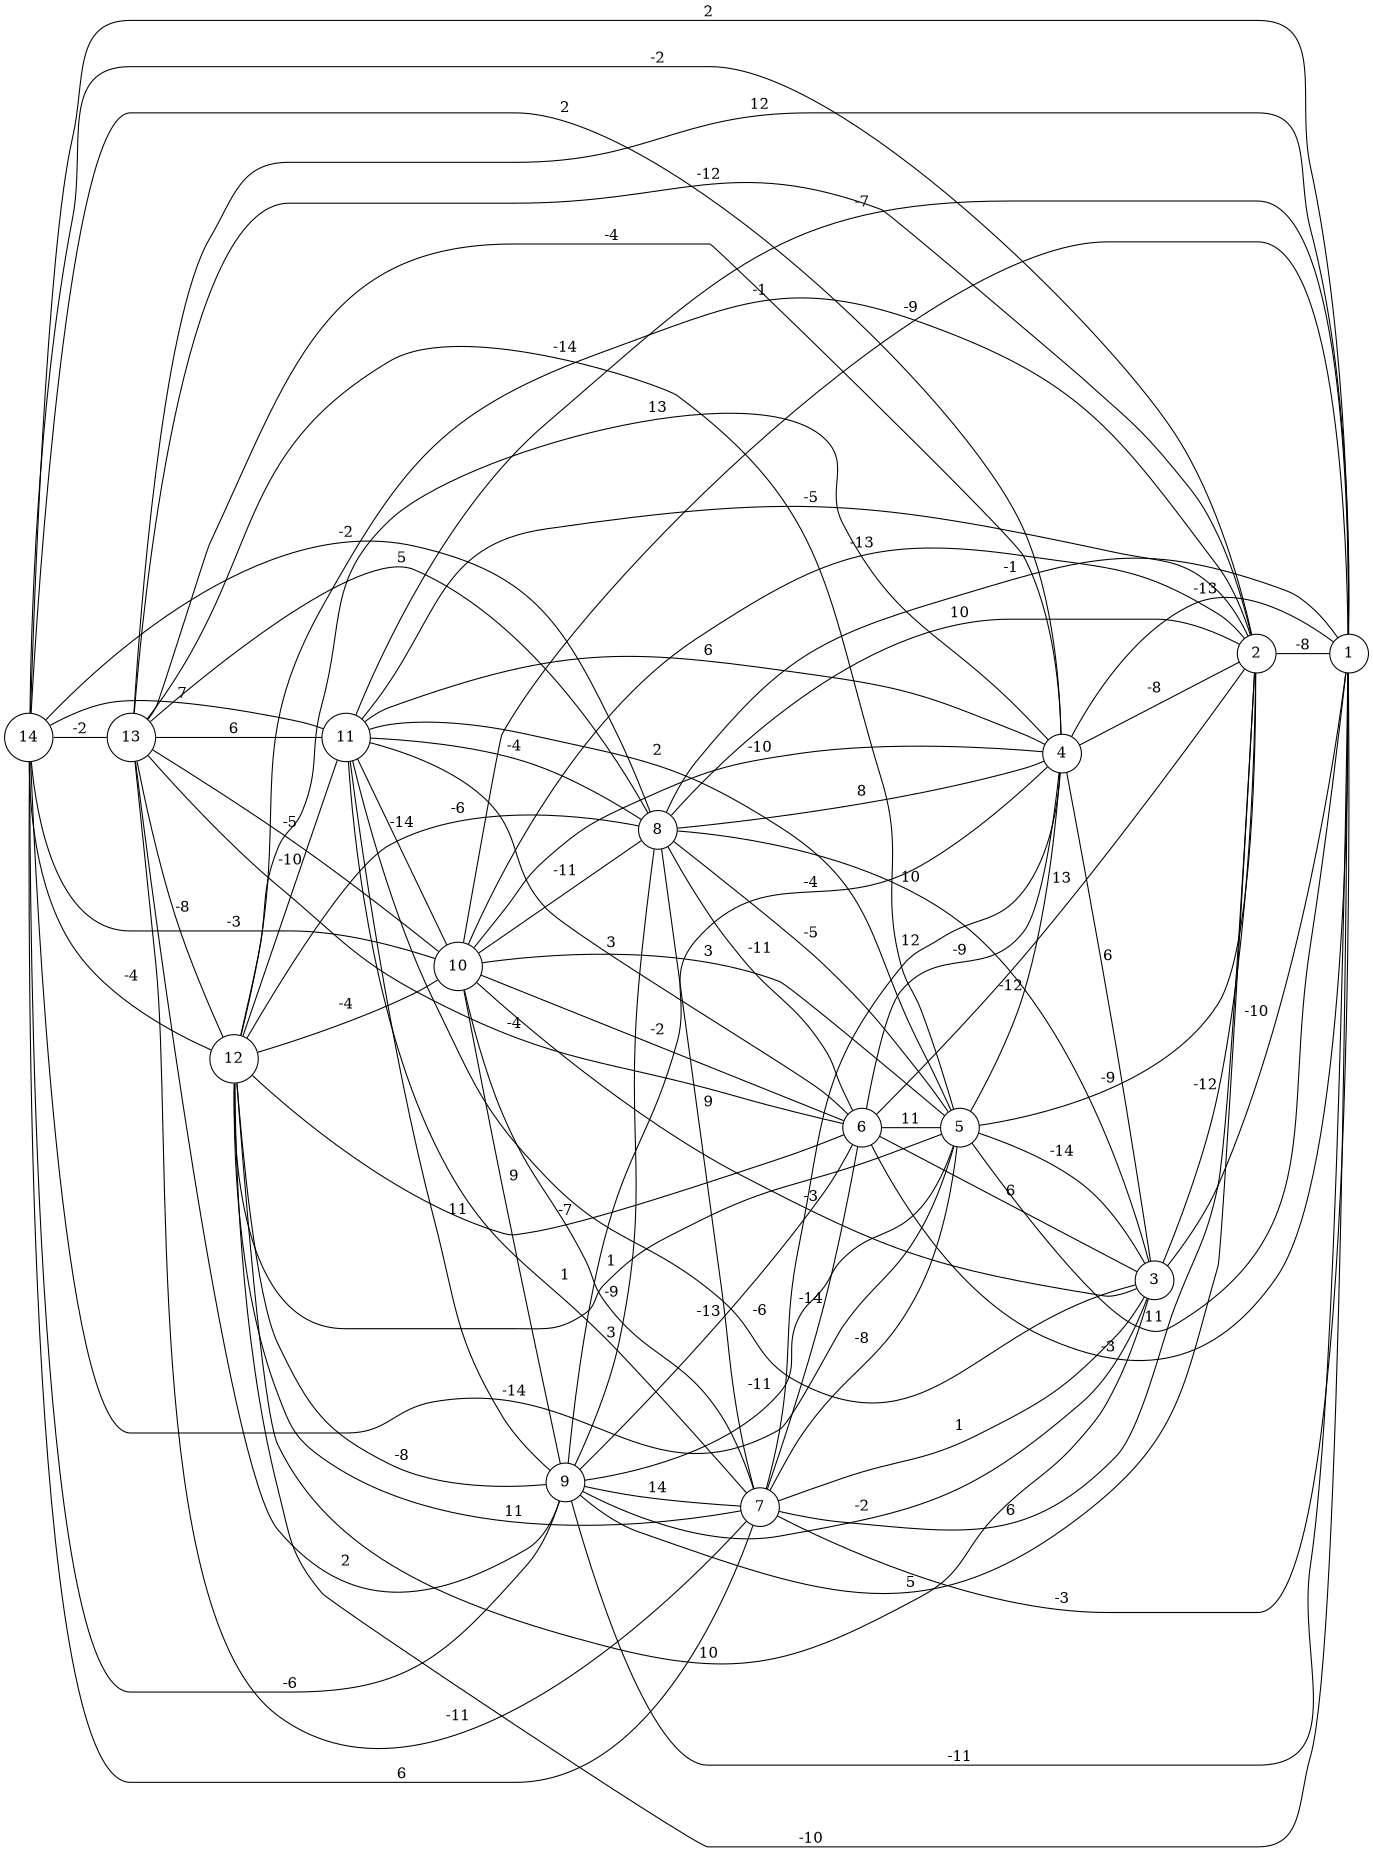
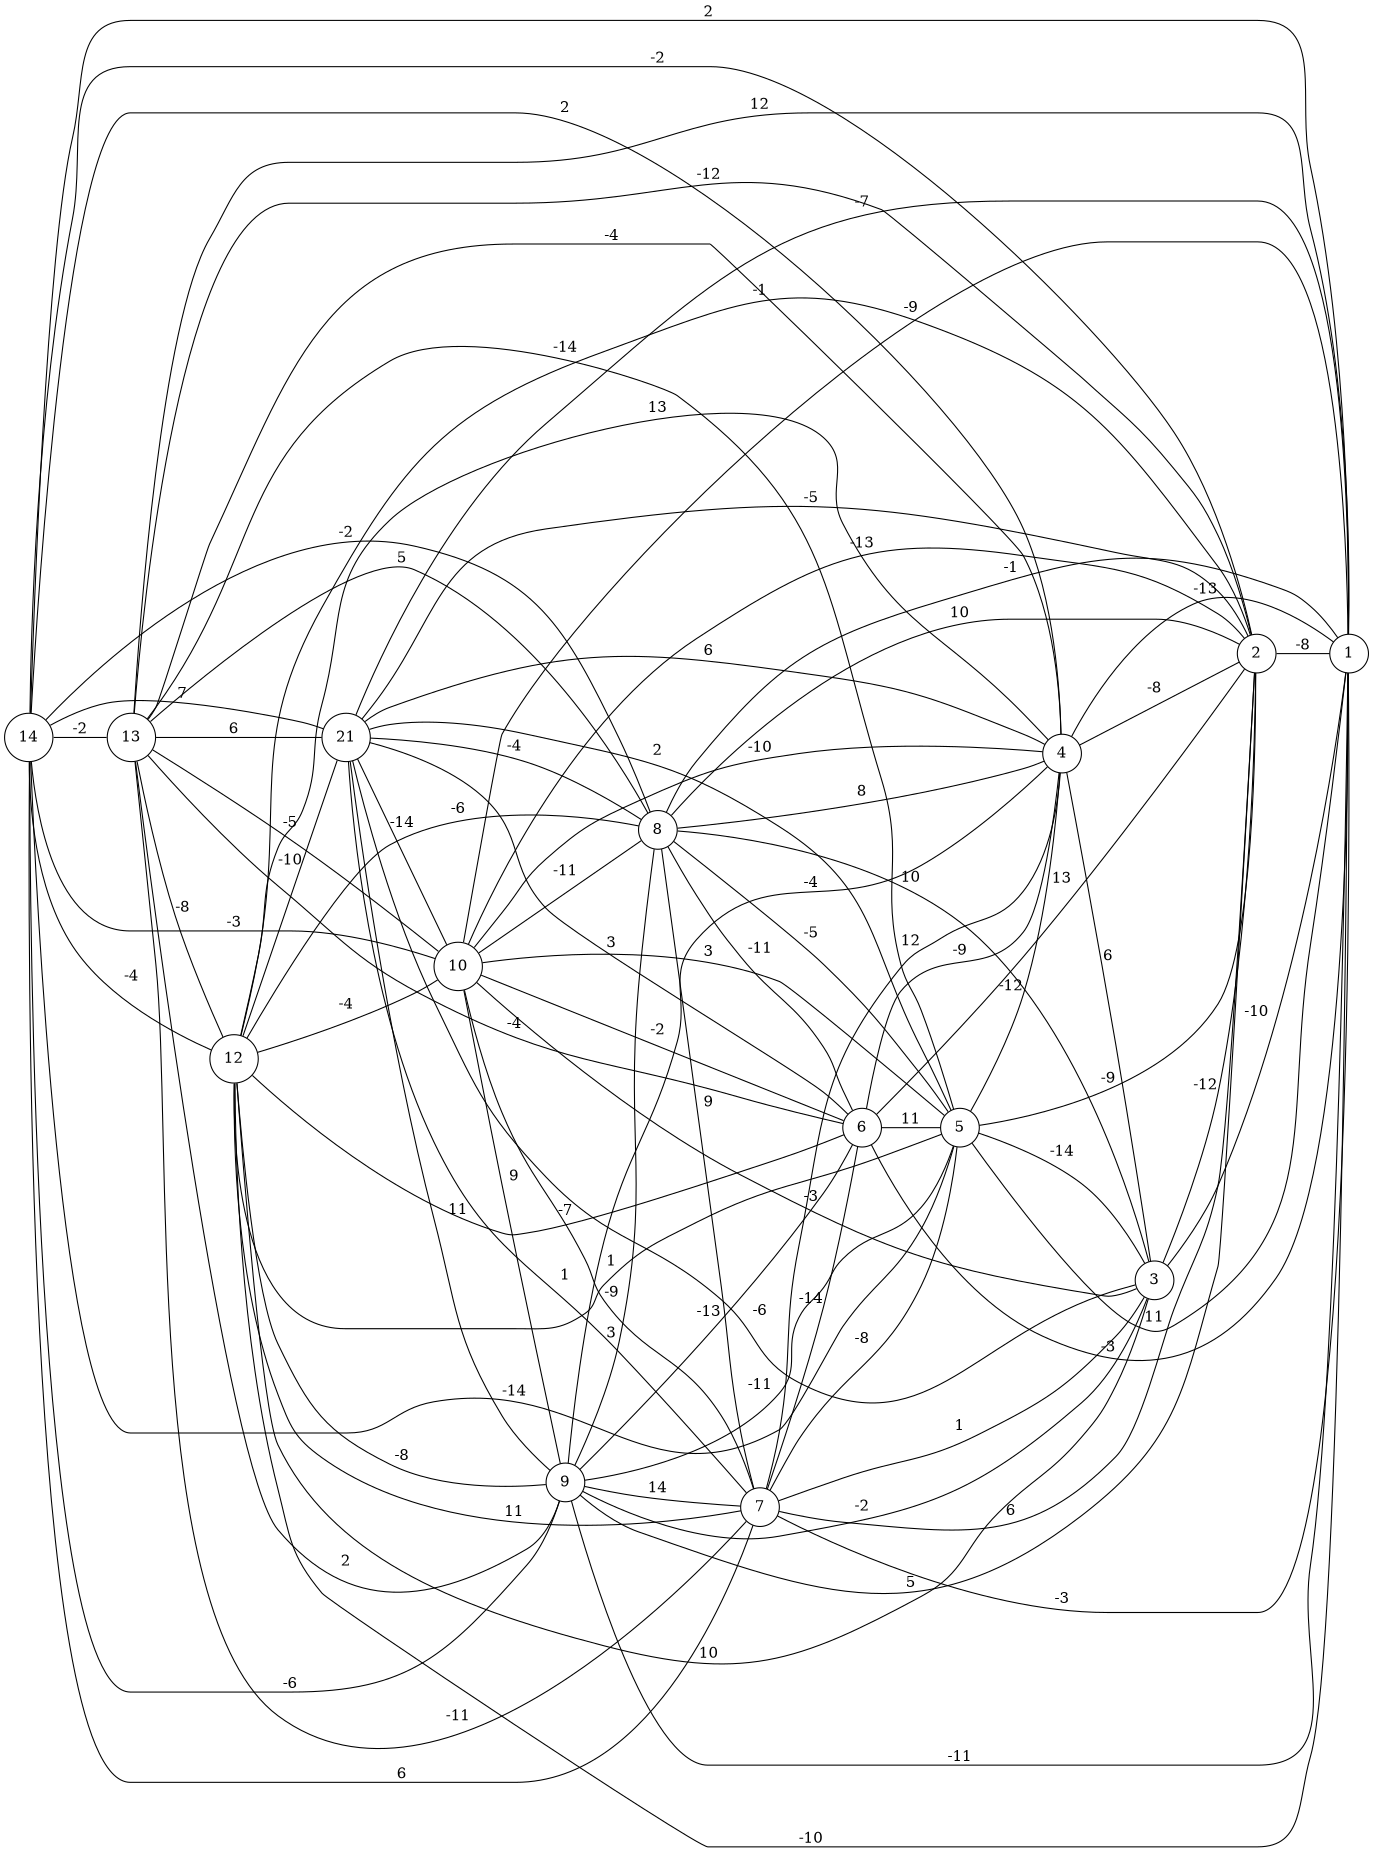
(346, 737) -> (346, 737)
(1008, 1204) -> none
